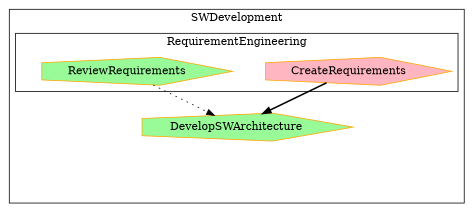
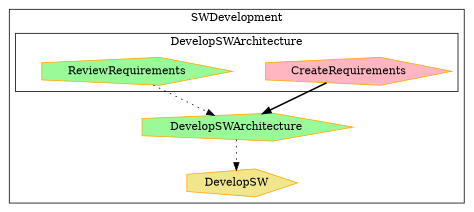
(237, 42) -> (237, 42)
none -> (236, 183)
